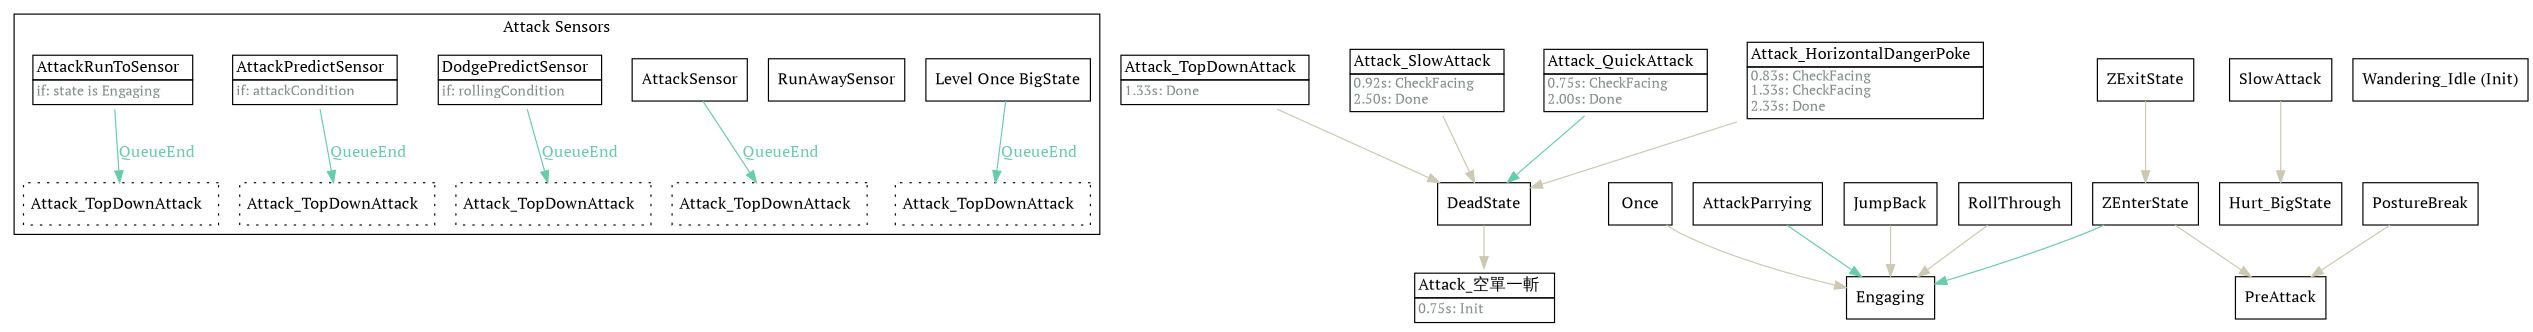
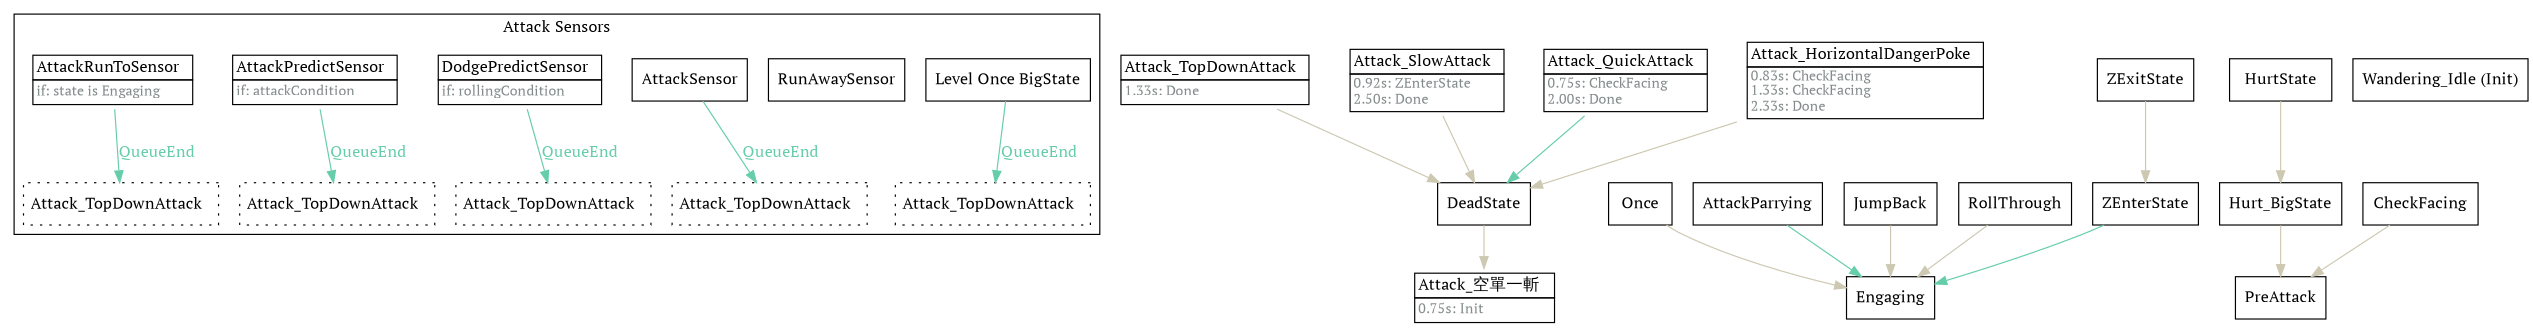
(2281, 80) -> (2281, 80)
(1414, 83) -> (1412, 83)
(2420, 204) -> (2420, 204)
(2208, 248) -> (2281, 245)
